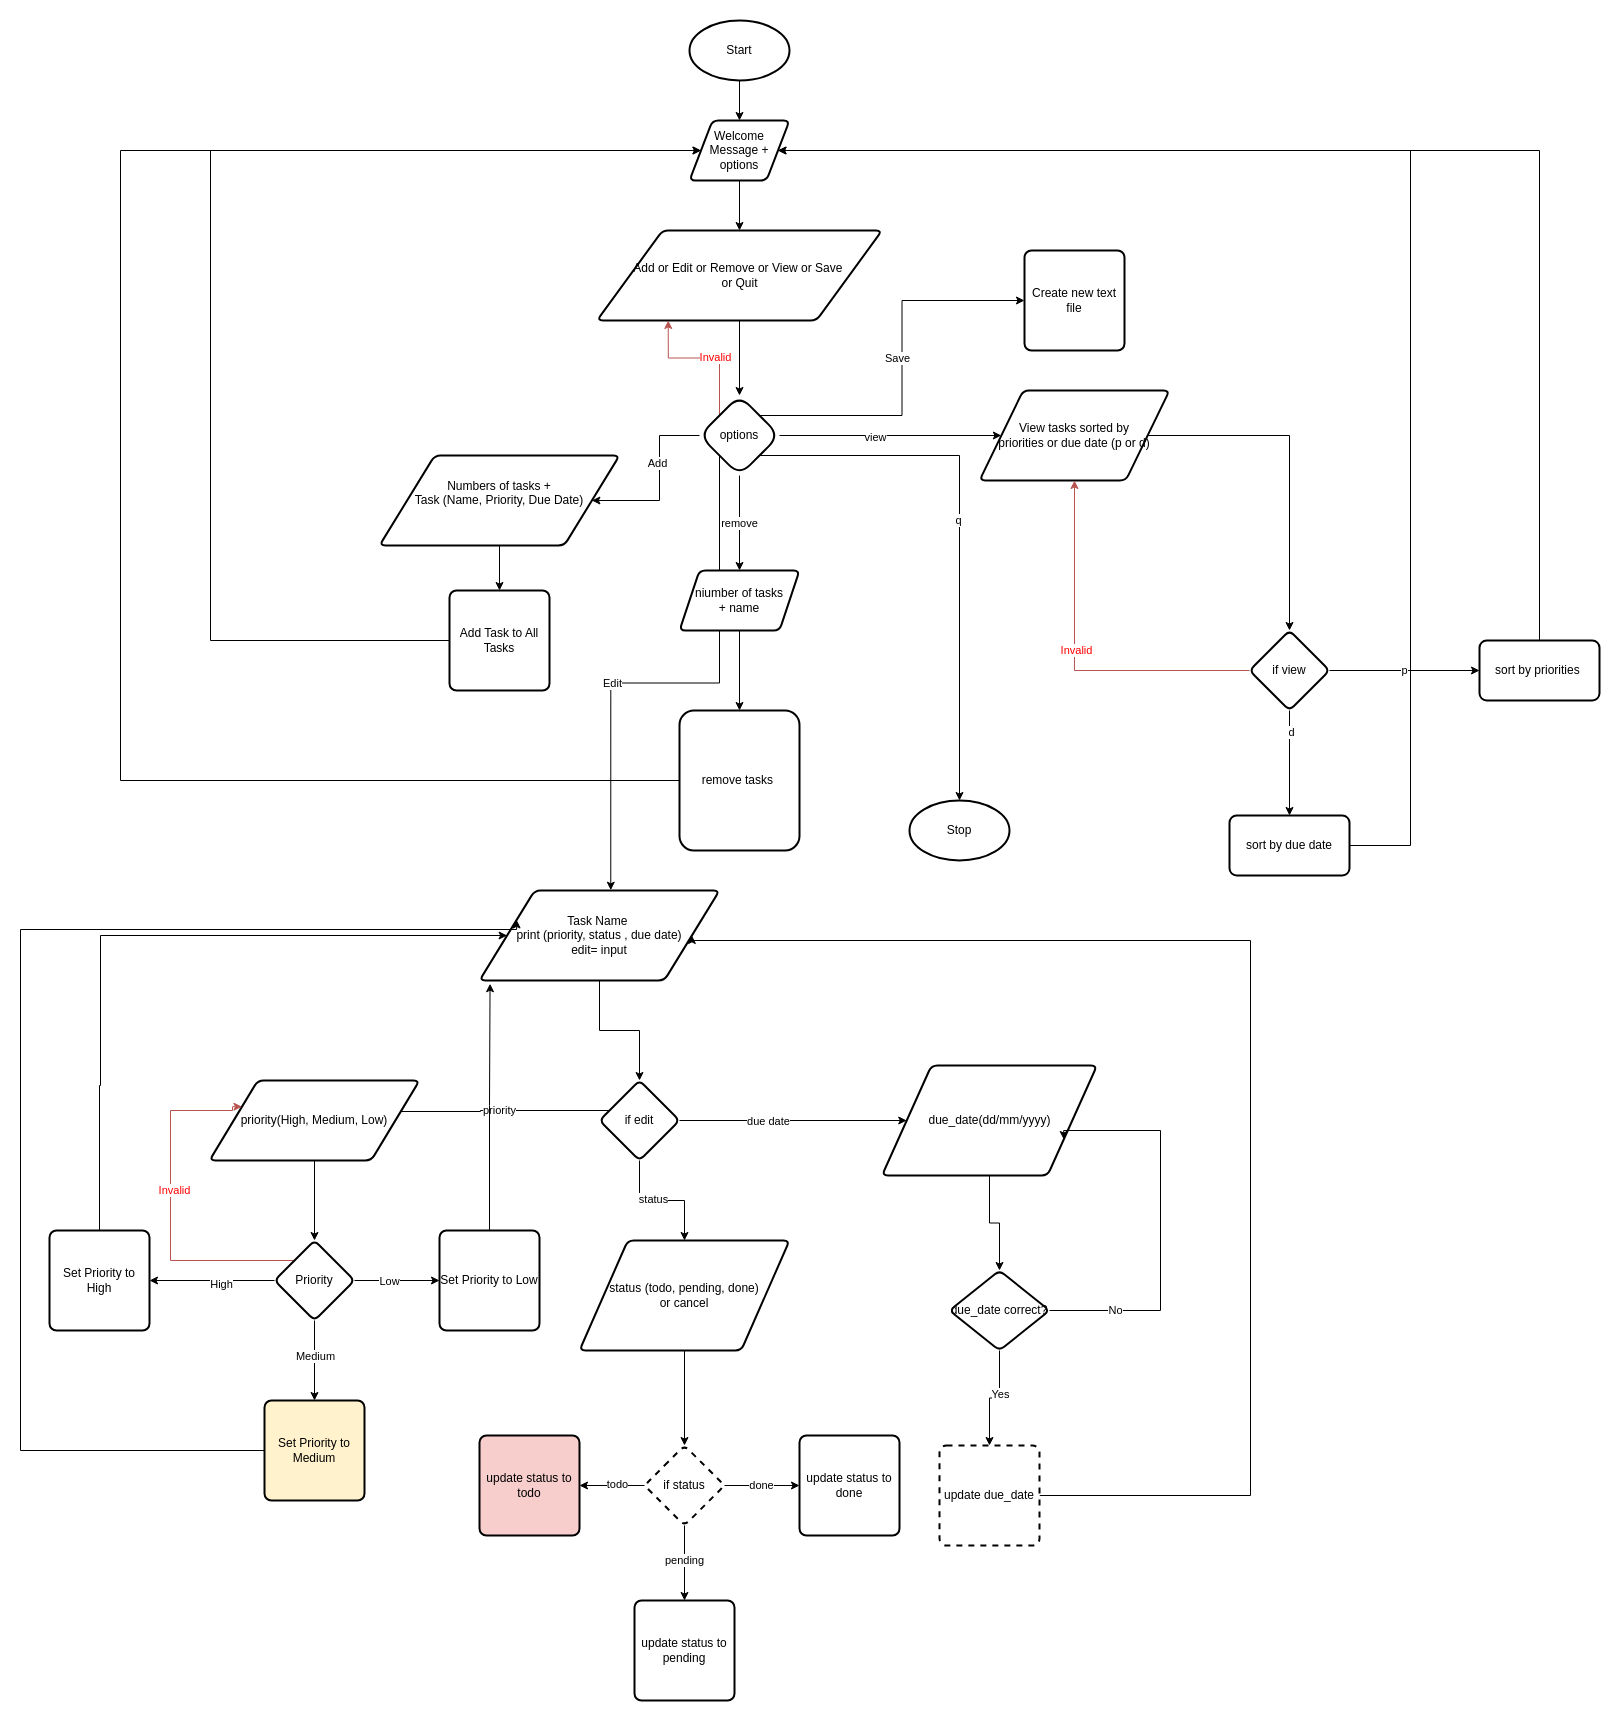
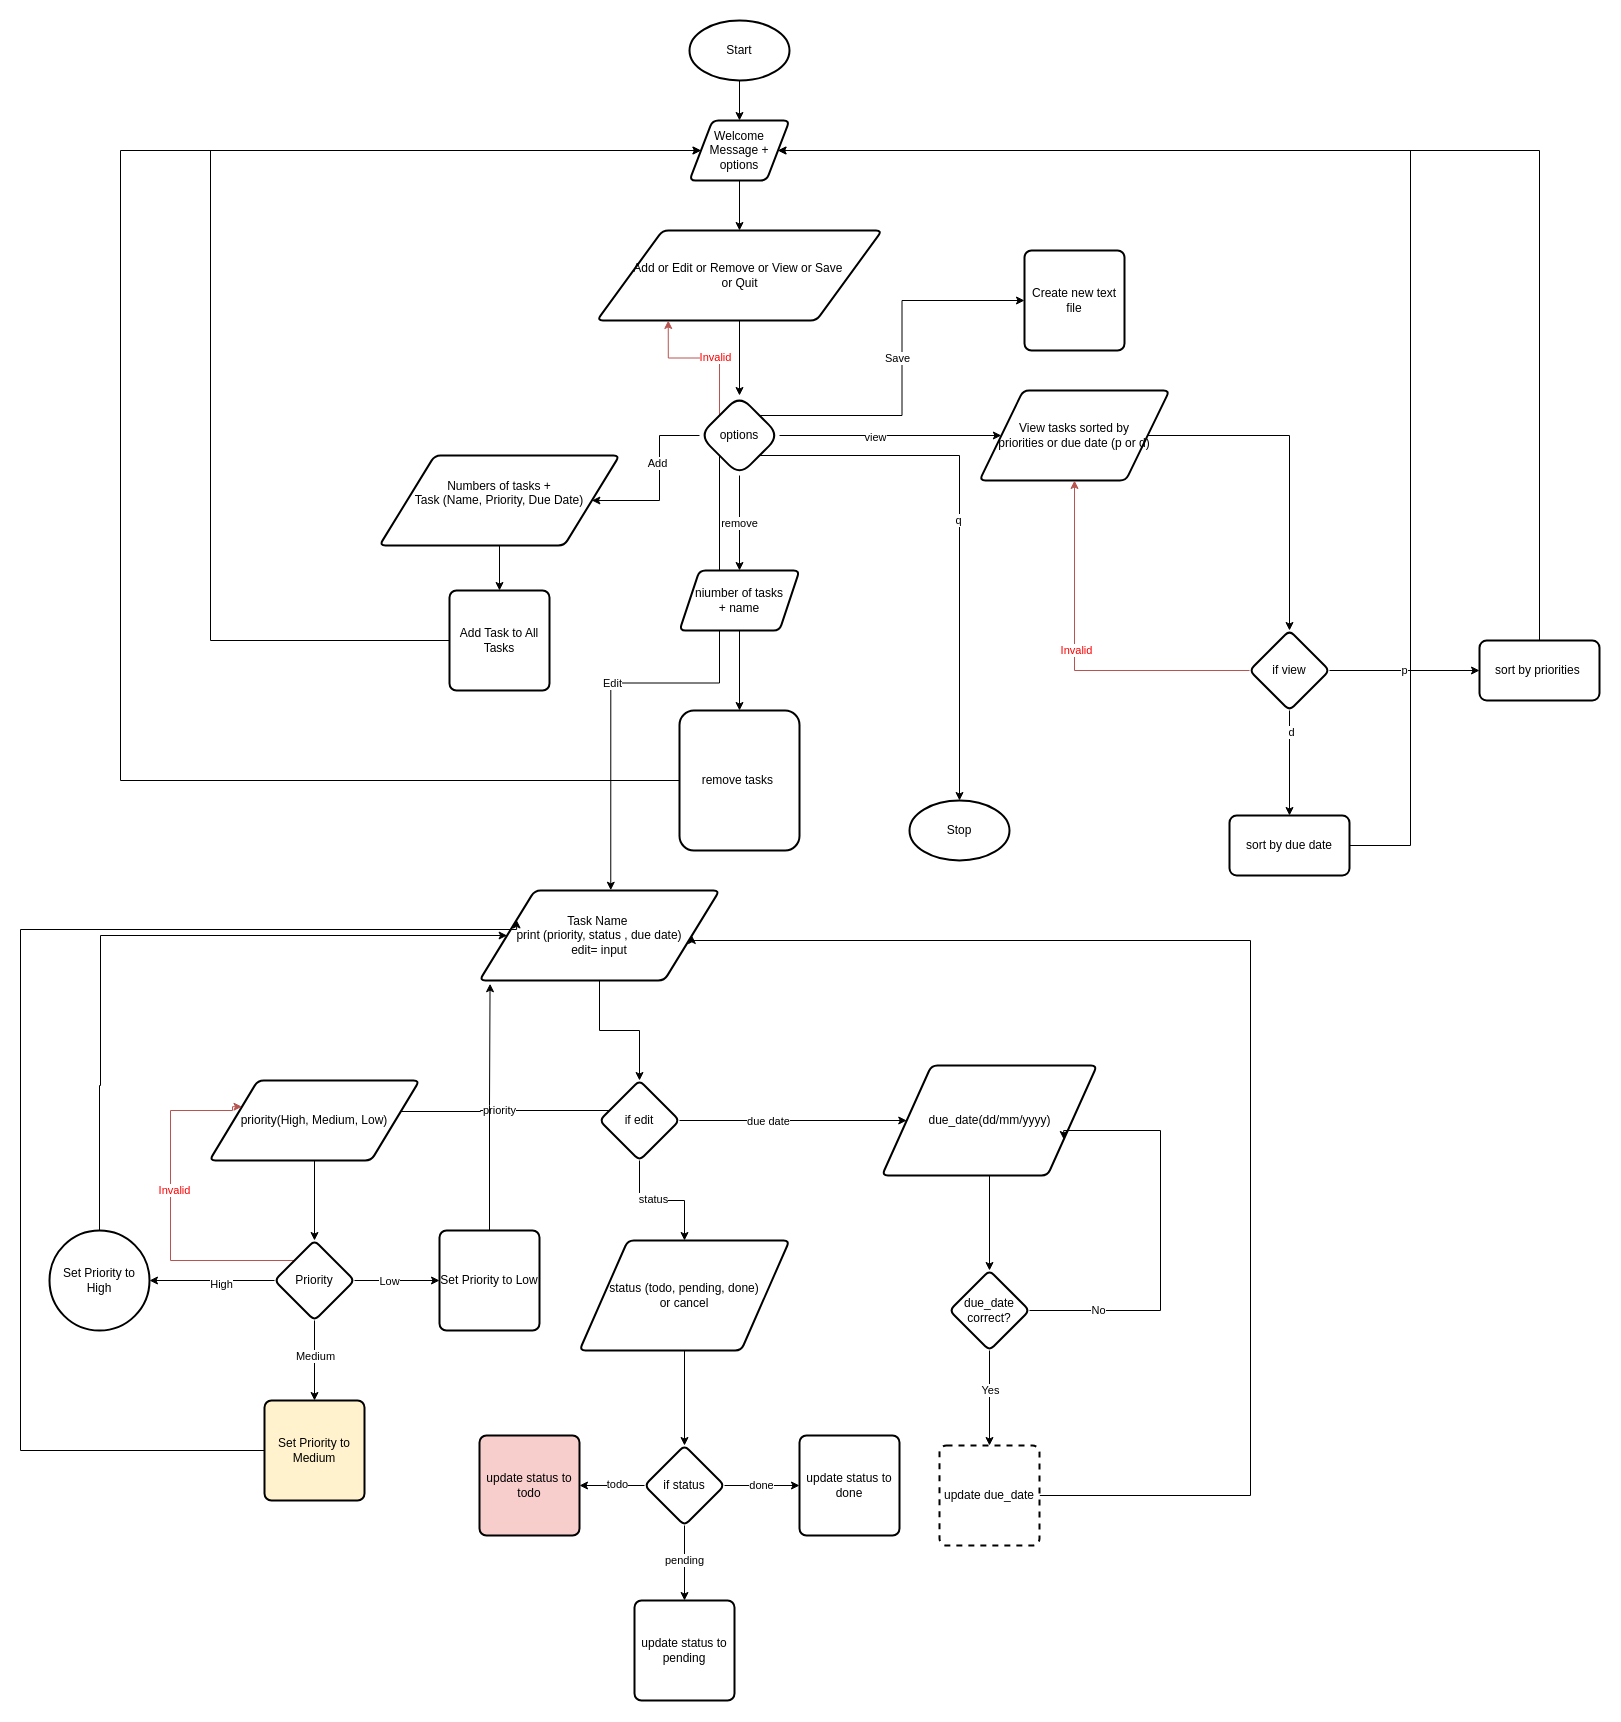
(100, 1281) -> (100, 1281)
(1000, 1311) -> (990, 1311)
(685, 1486) -> (685, 1486)
